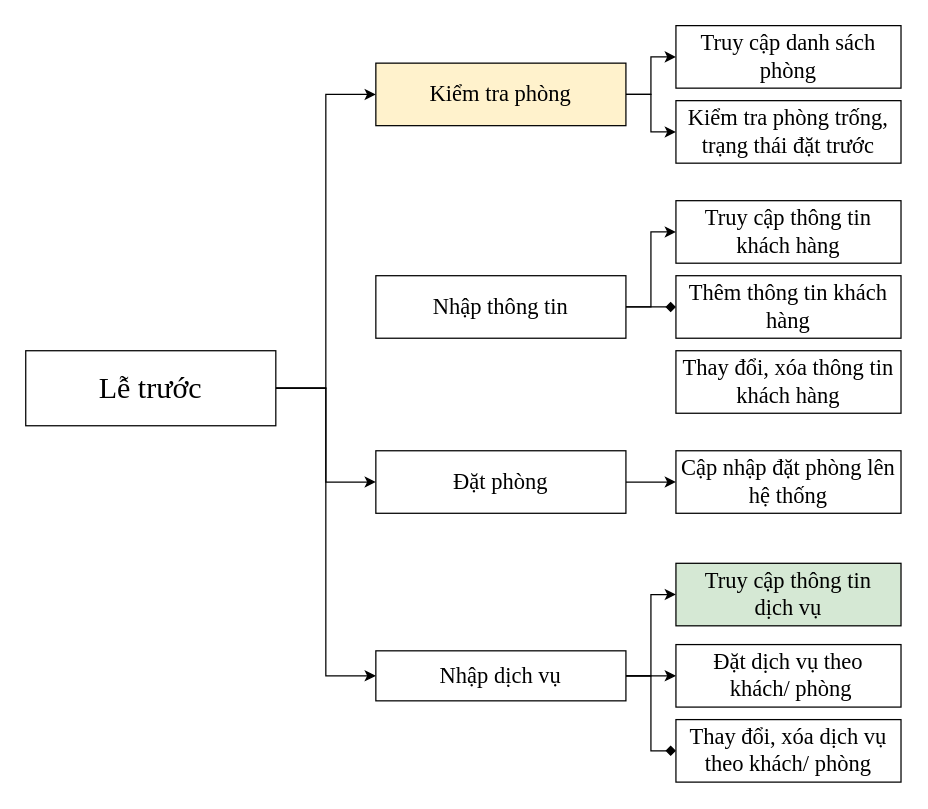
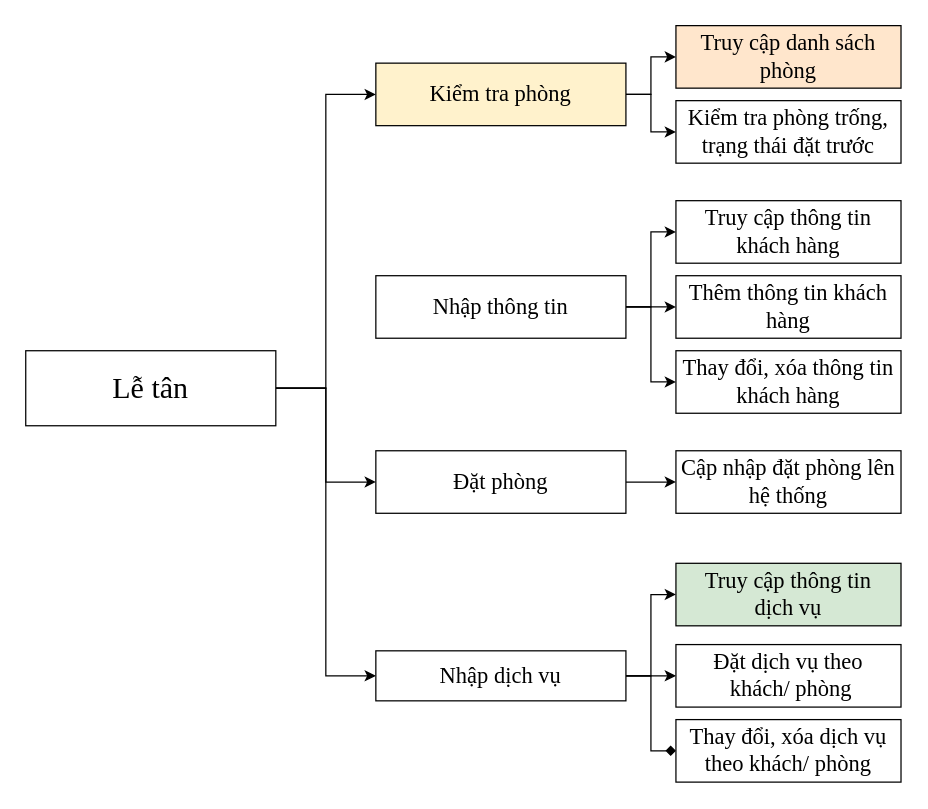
(788, 57) -> (788, 57)
(665, 307) -> (666, 307)
none -> (651, 354)
(151, 388) -> (151, 388)
